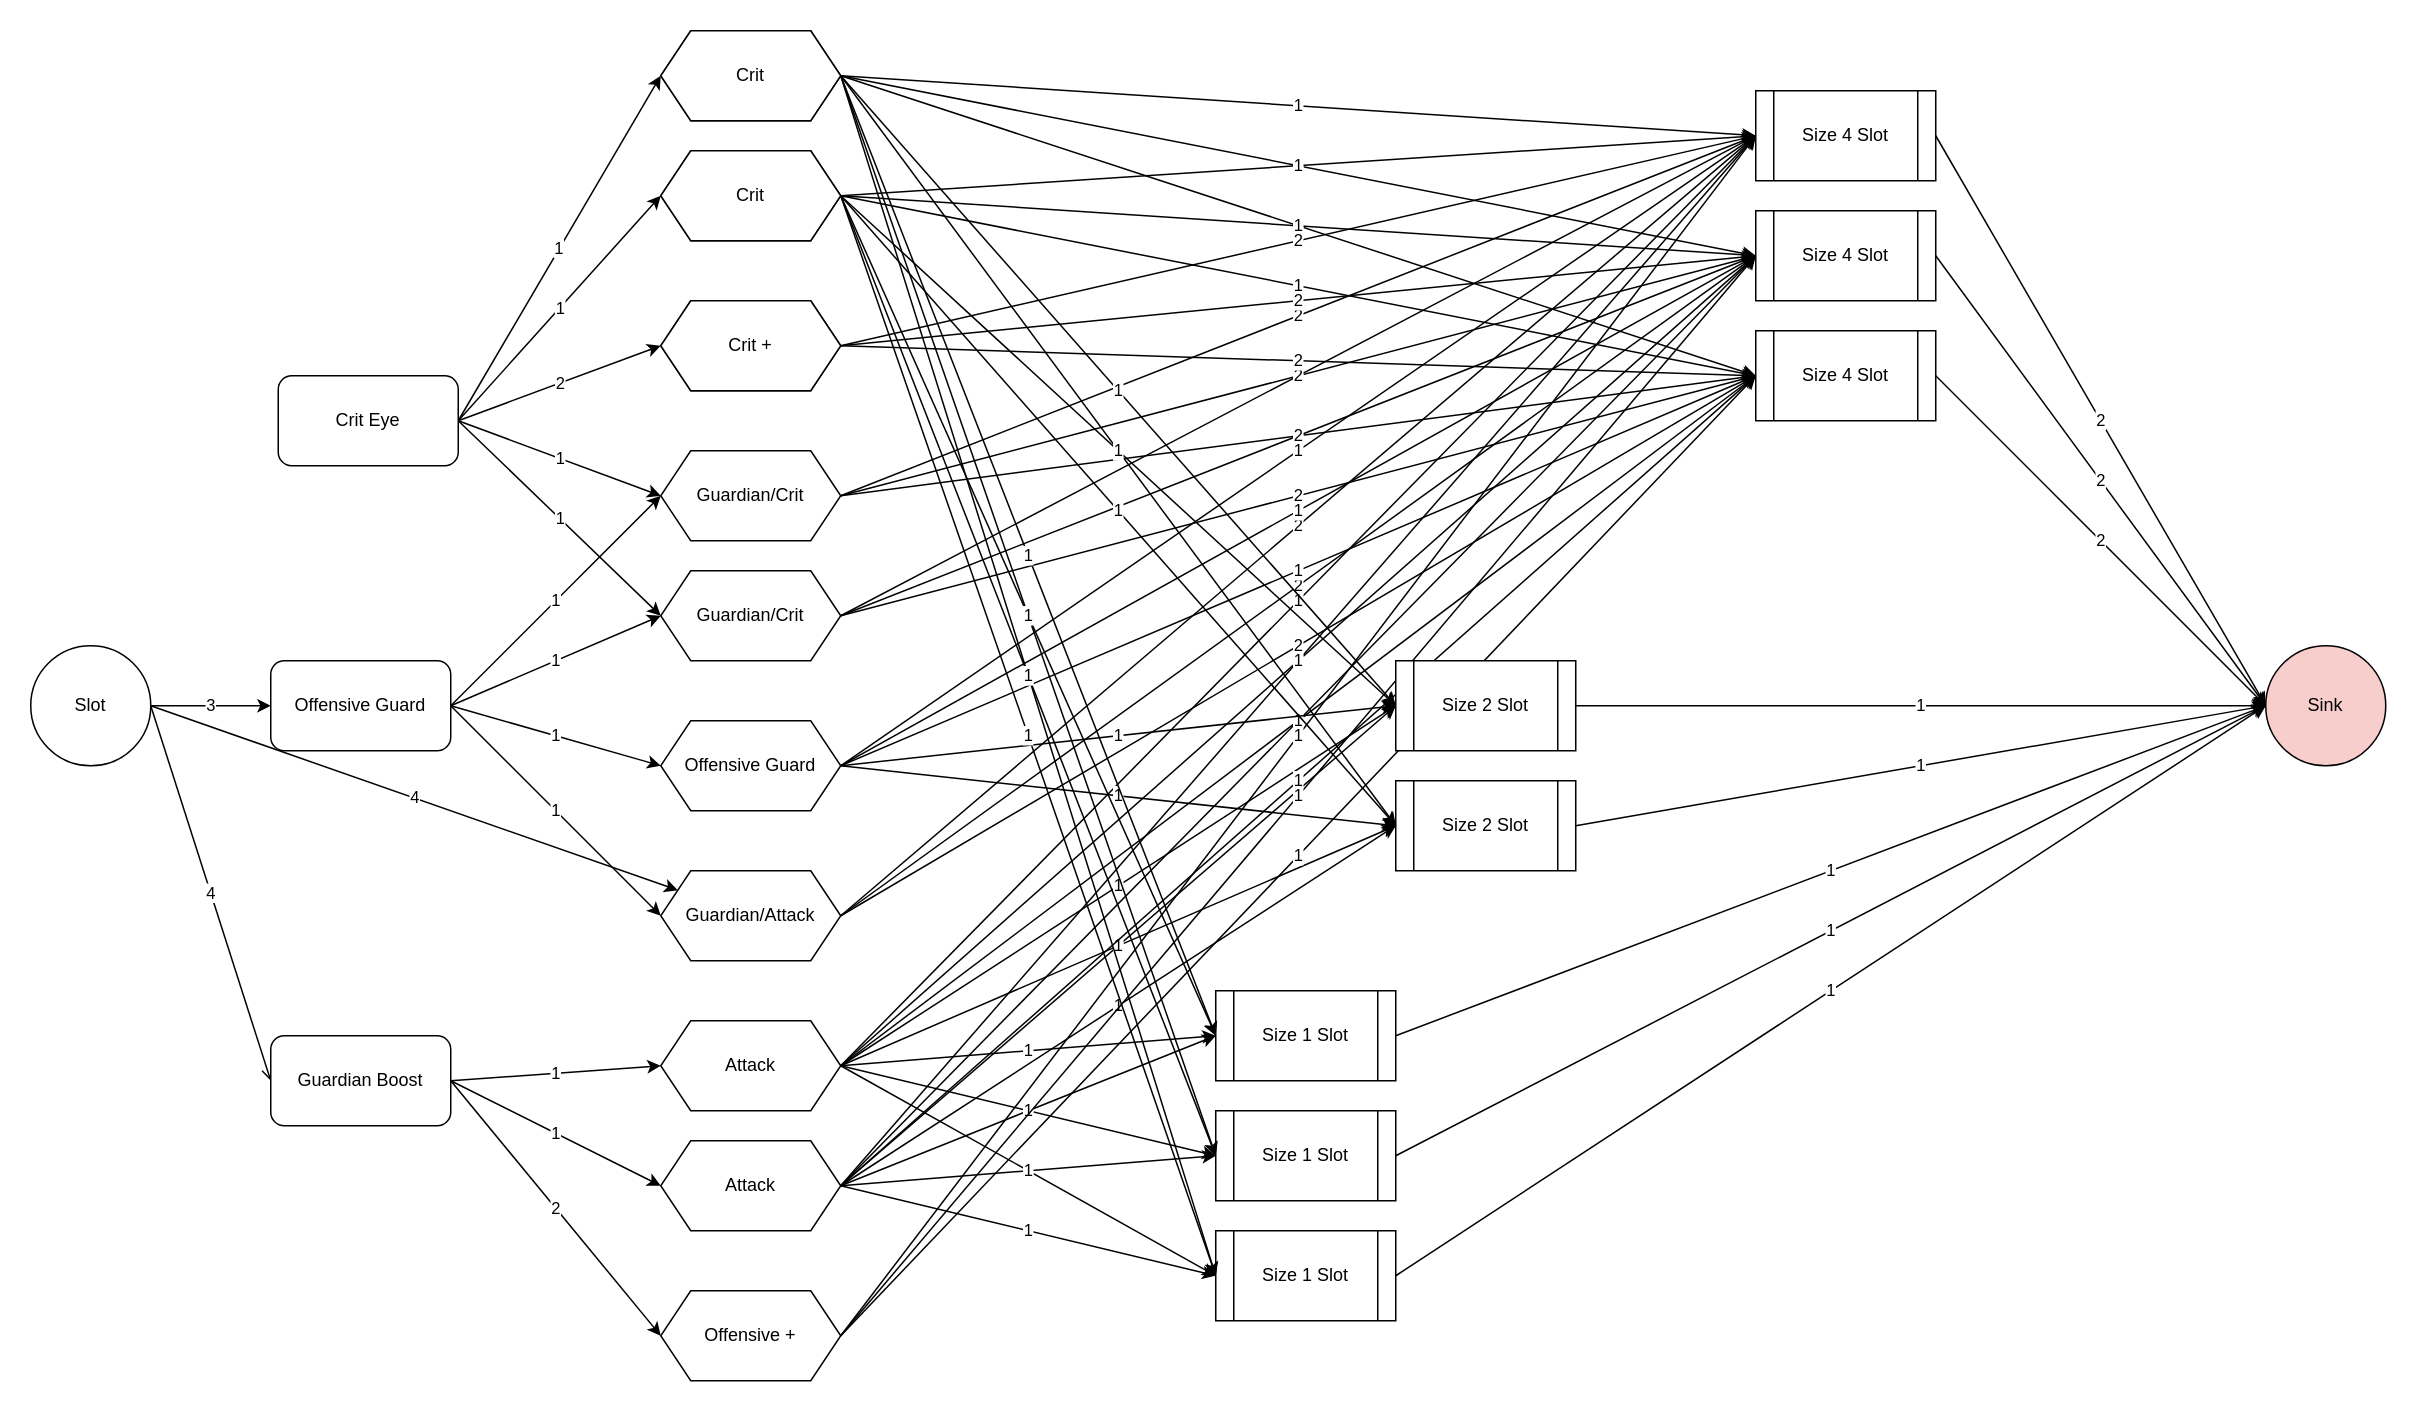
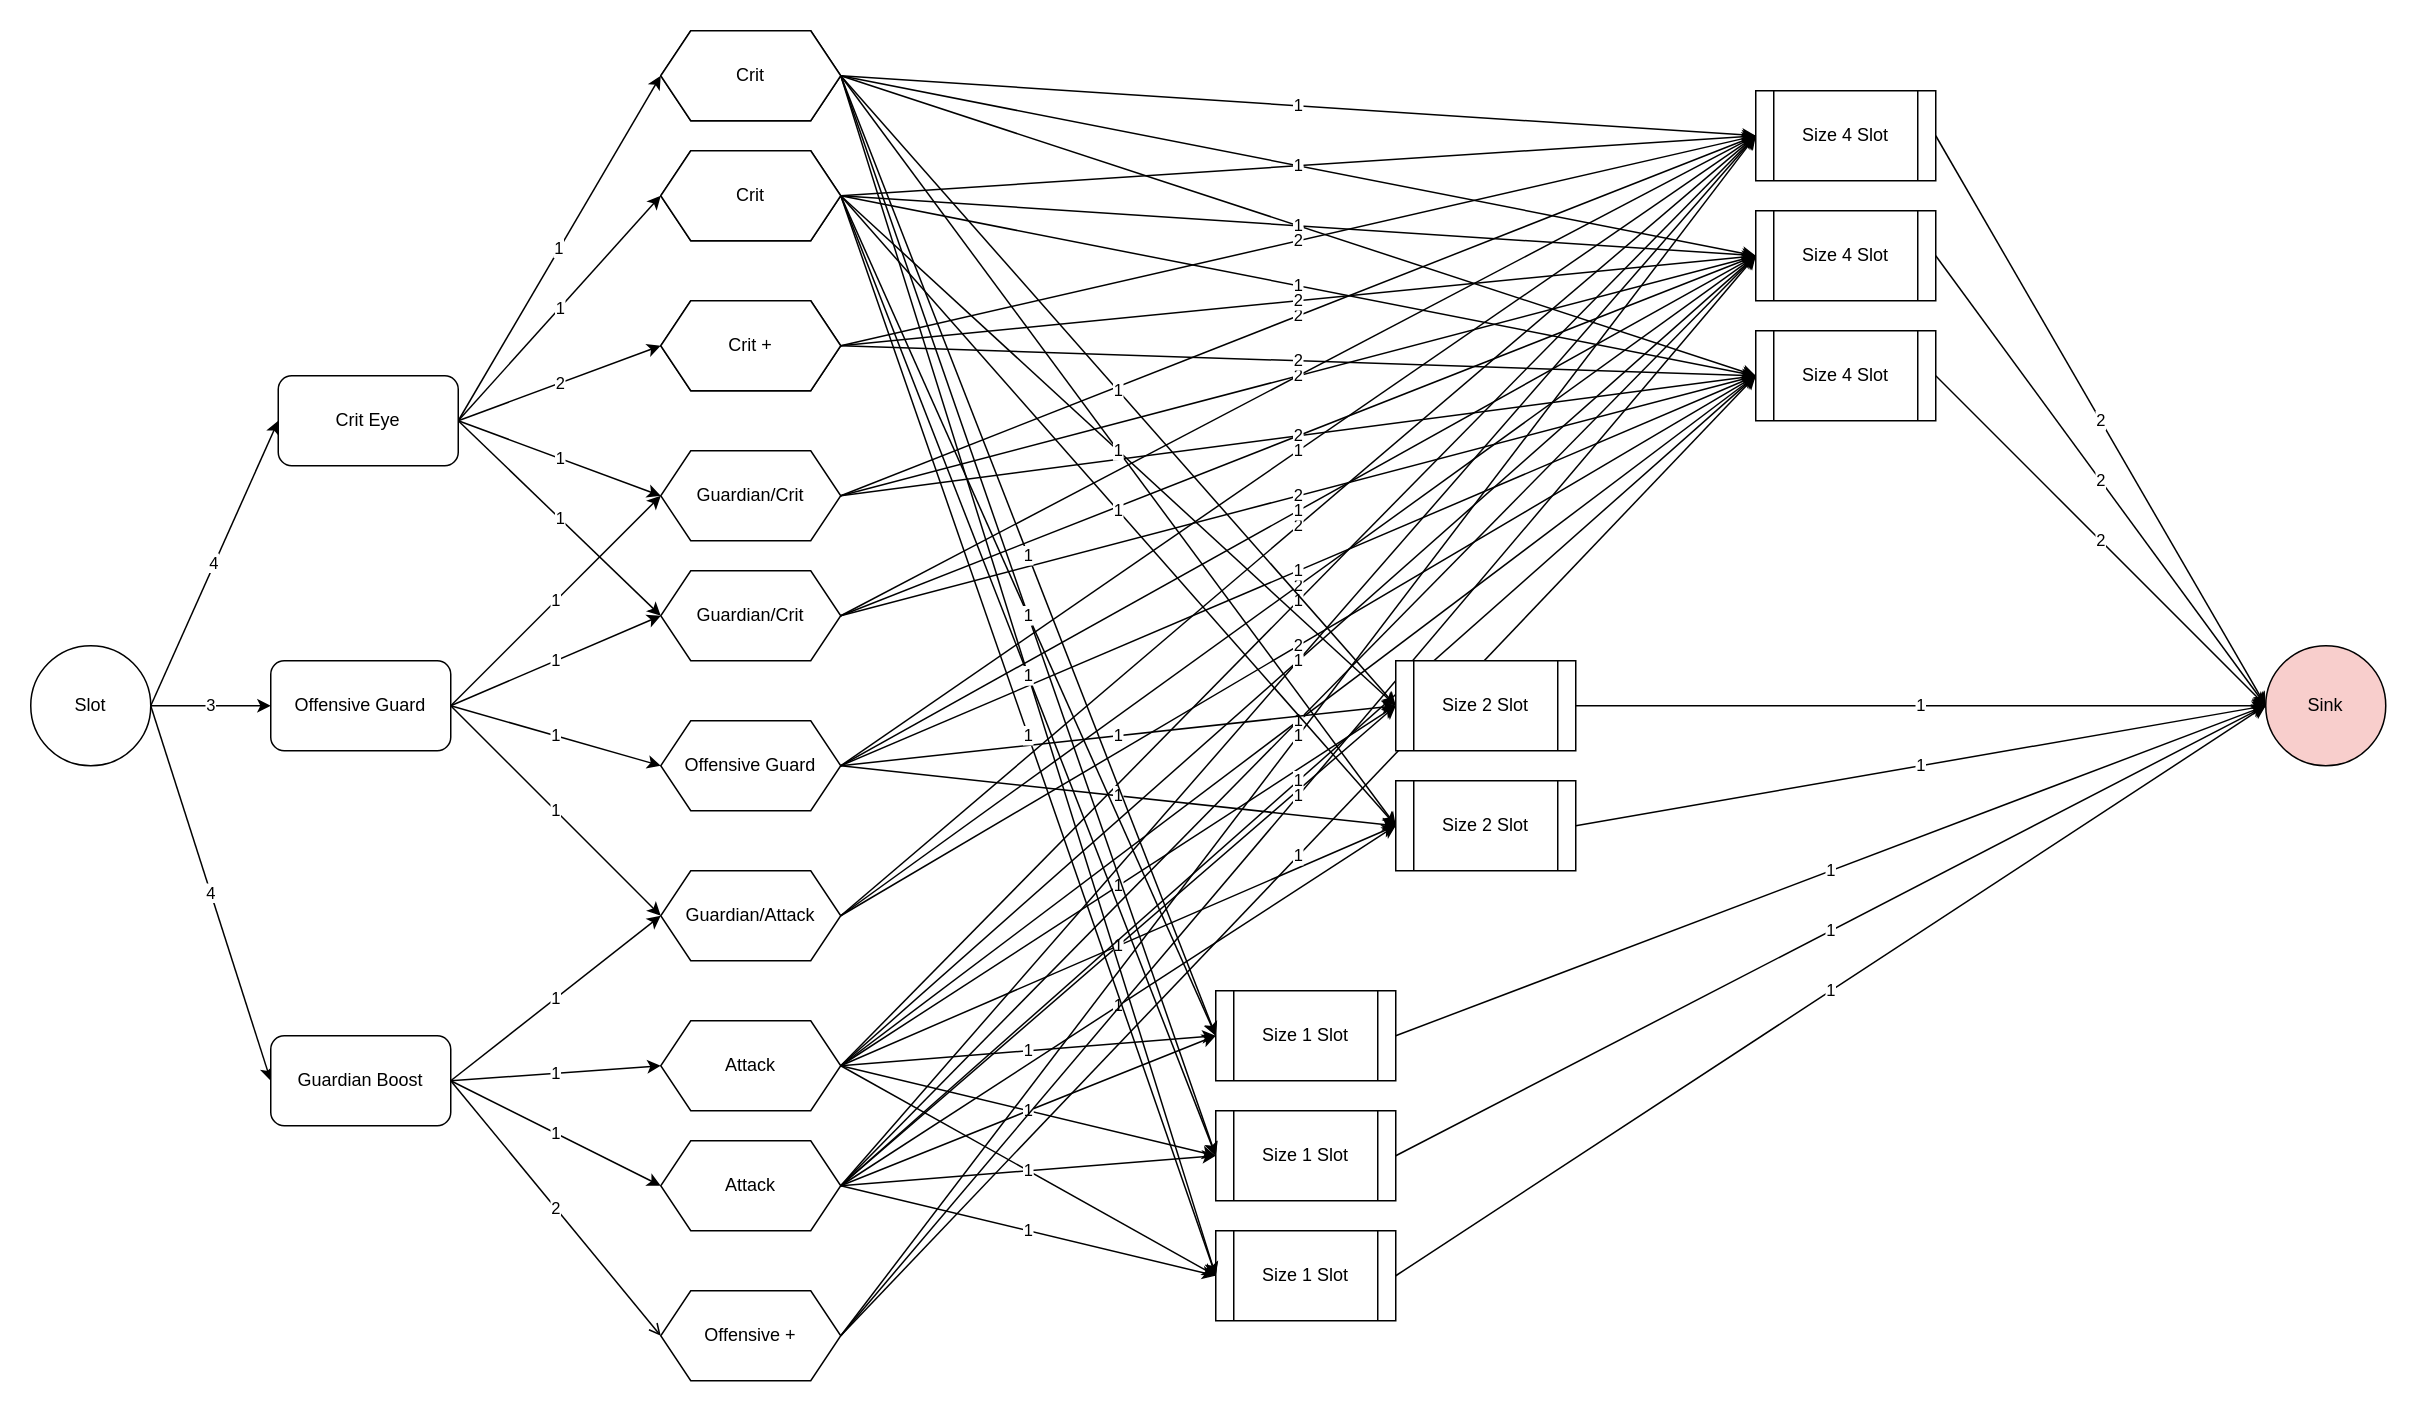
(382, 787) -> (213, 567)
none -> (553, 1000)
(268, 1072) -> (267, 1070)
(653, 1327) -> (655, 1329)
